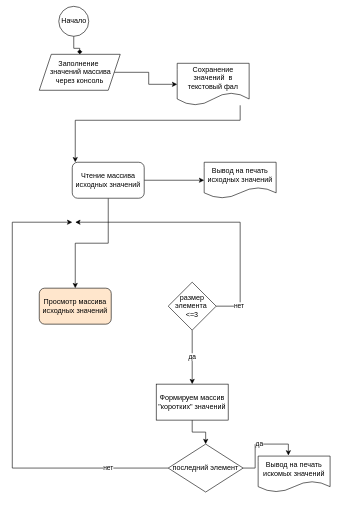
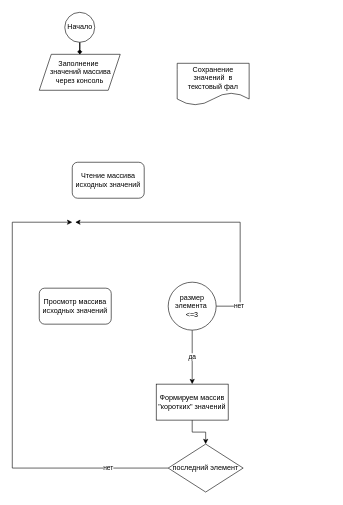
(74, 21) -> (80, 27)
(148, 72) -> none
(75, 120) -> none
(198, 180) -> none
(240, 180) -> none
(75, 243) -> none
(75, 306) -> (75, 306)
(192, 306) -> (192, 306)
(257, 444) -> none
(294, 474) -> none
